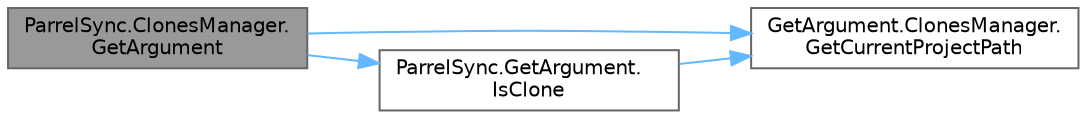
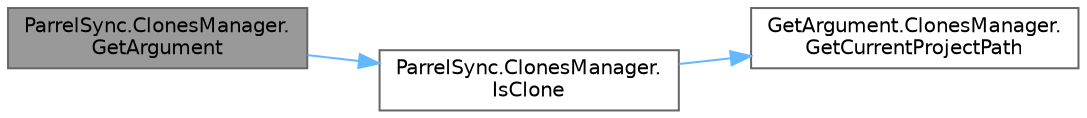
(519, 31) -> none
(529, 80) -> (529, 80)
